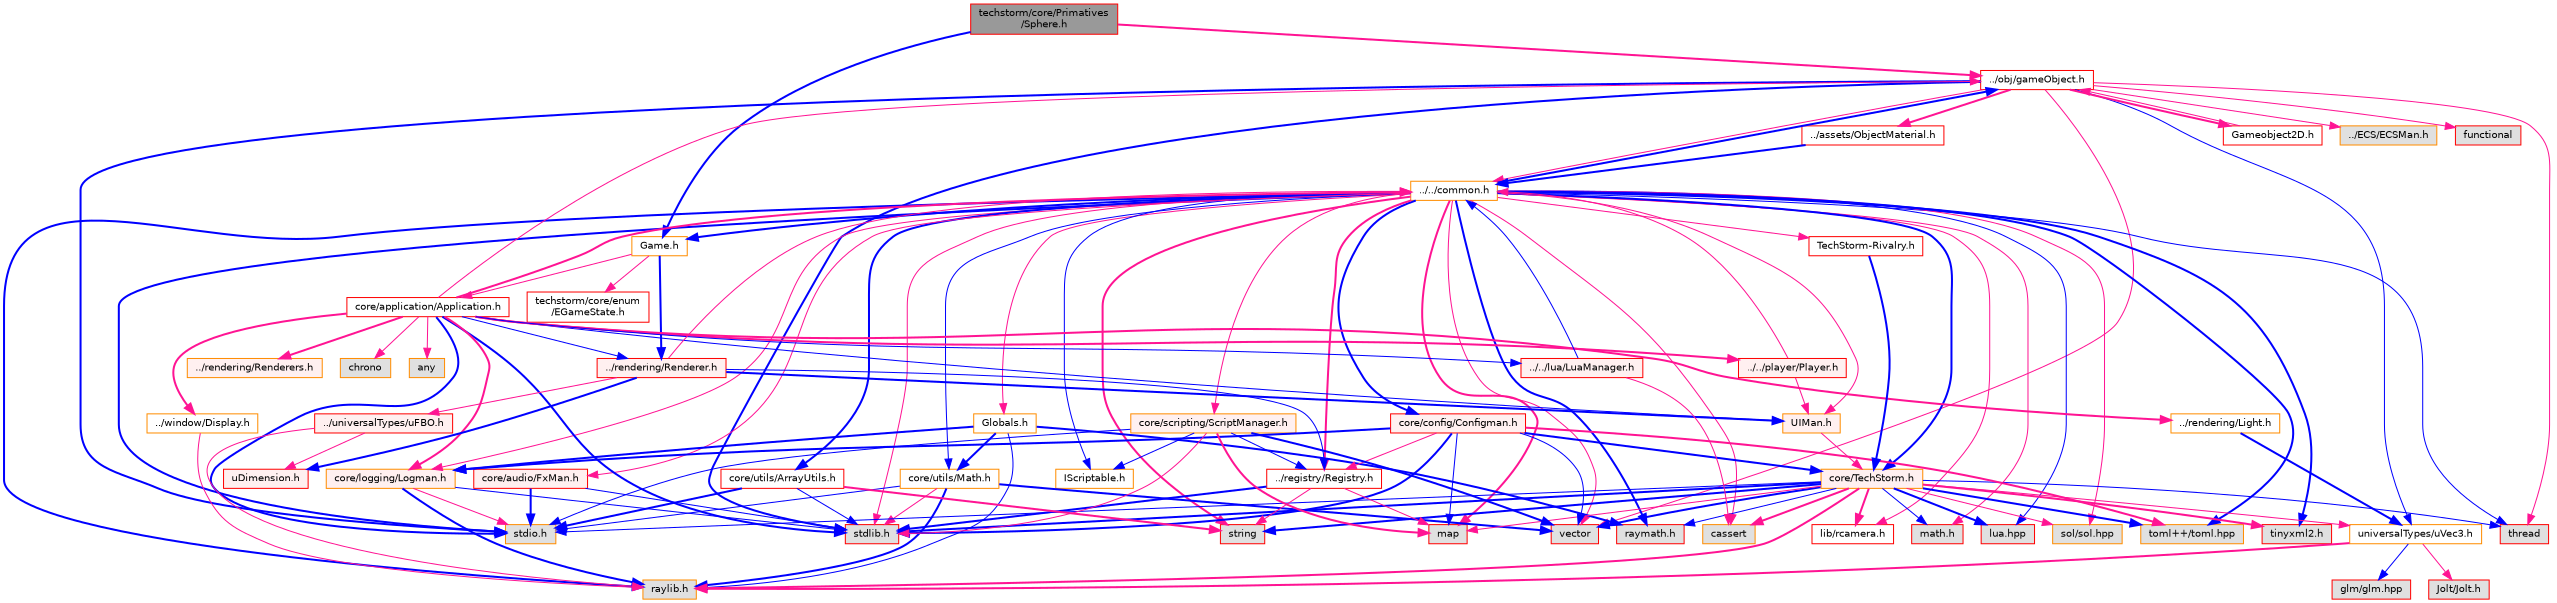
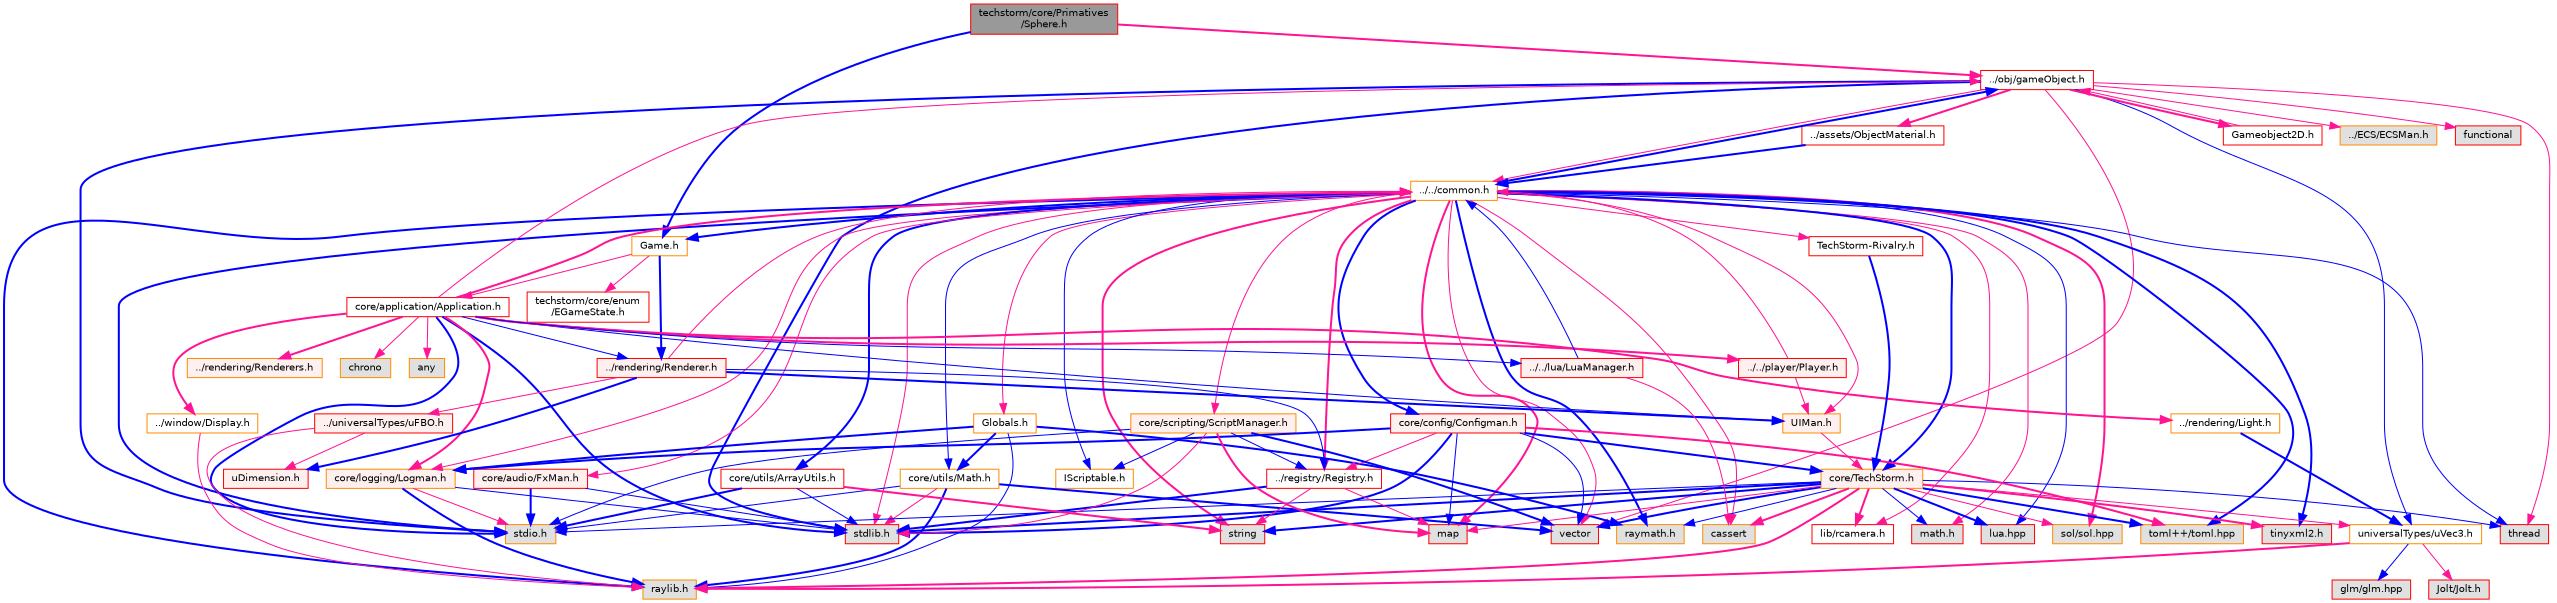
(2009, 228) -> (2009, 228)
(1650, 534) -> (1650, 534)
